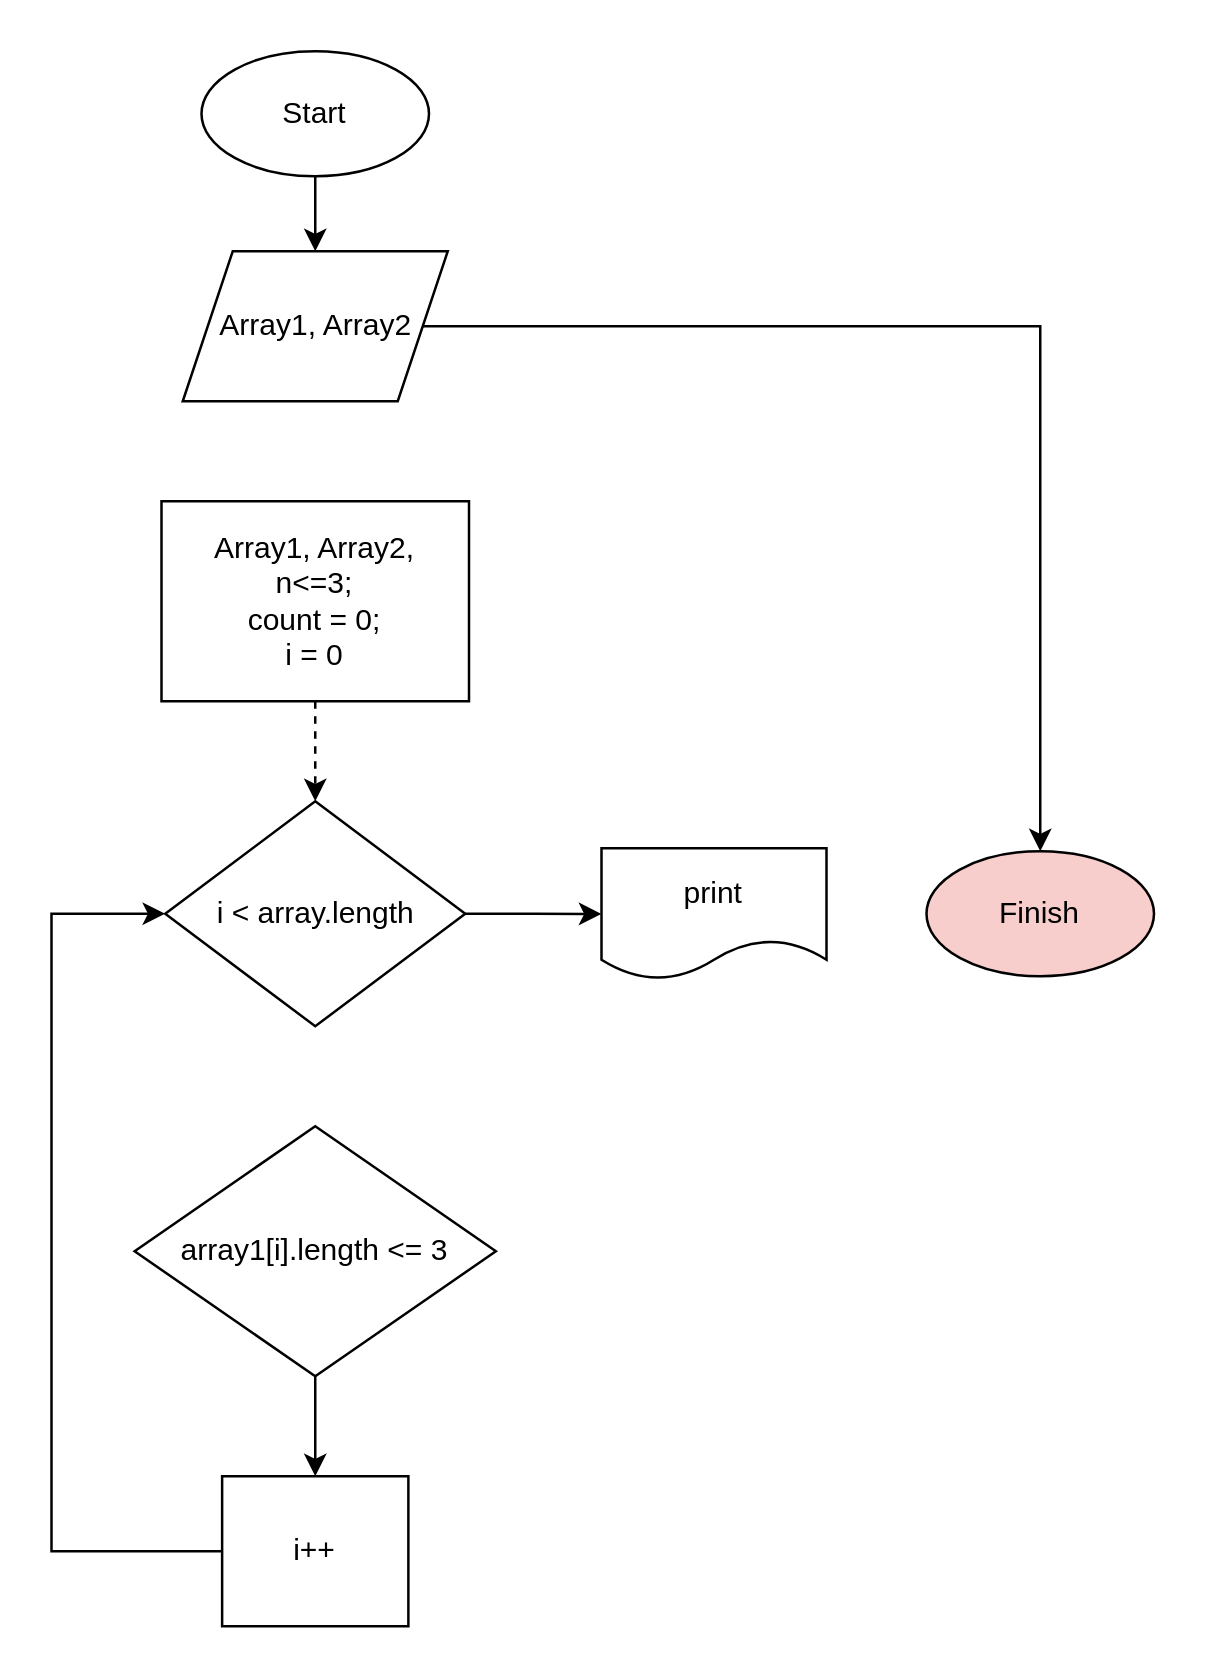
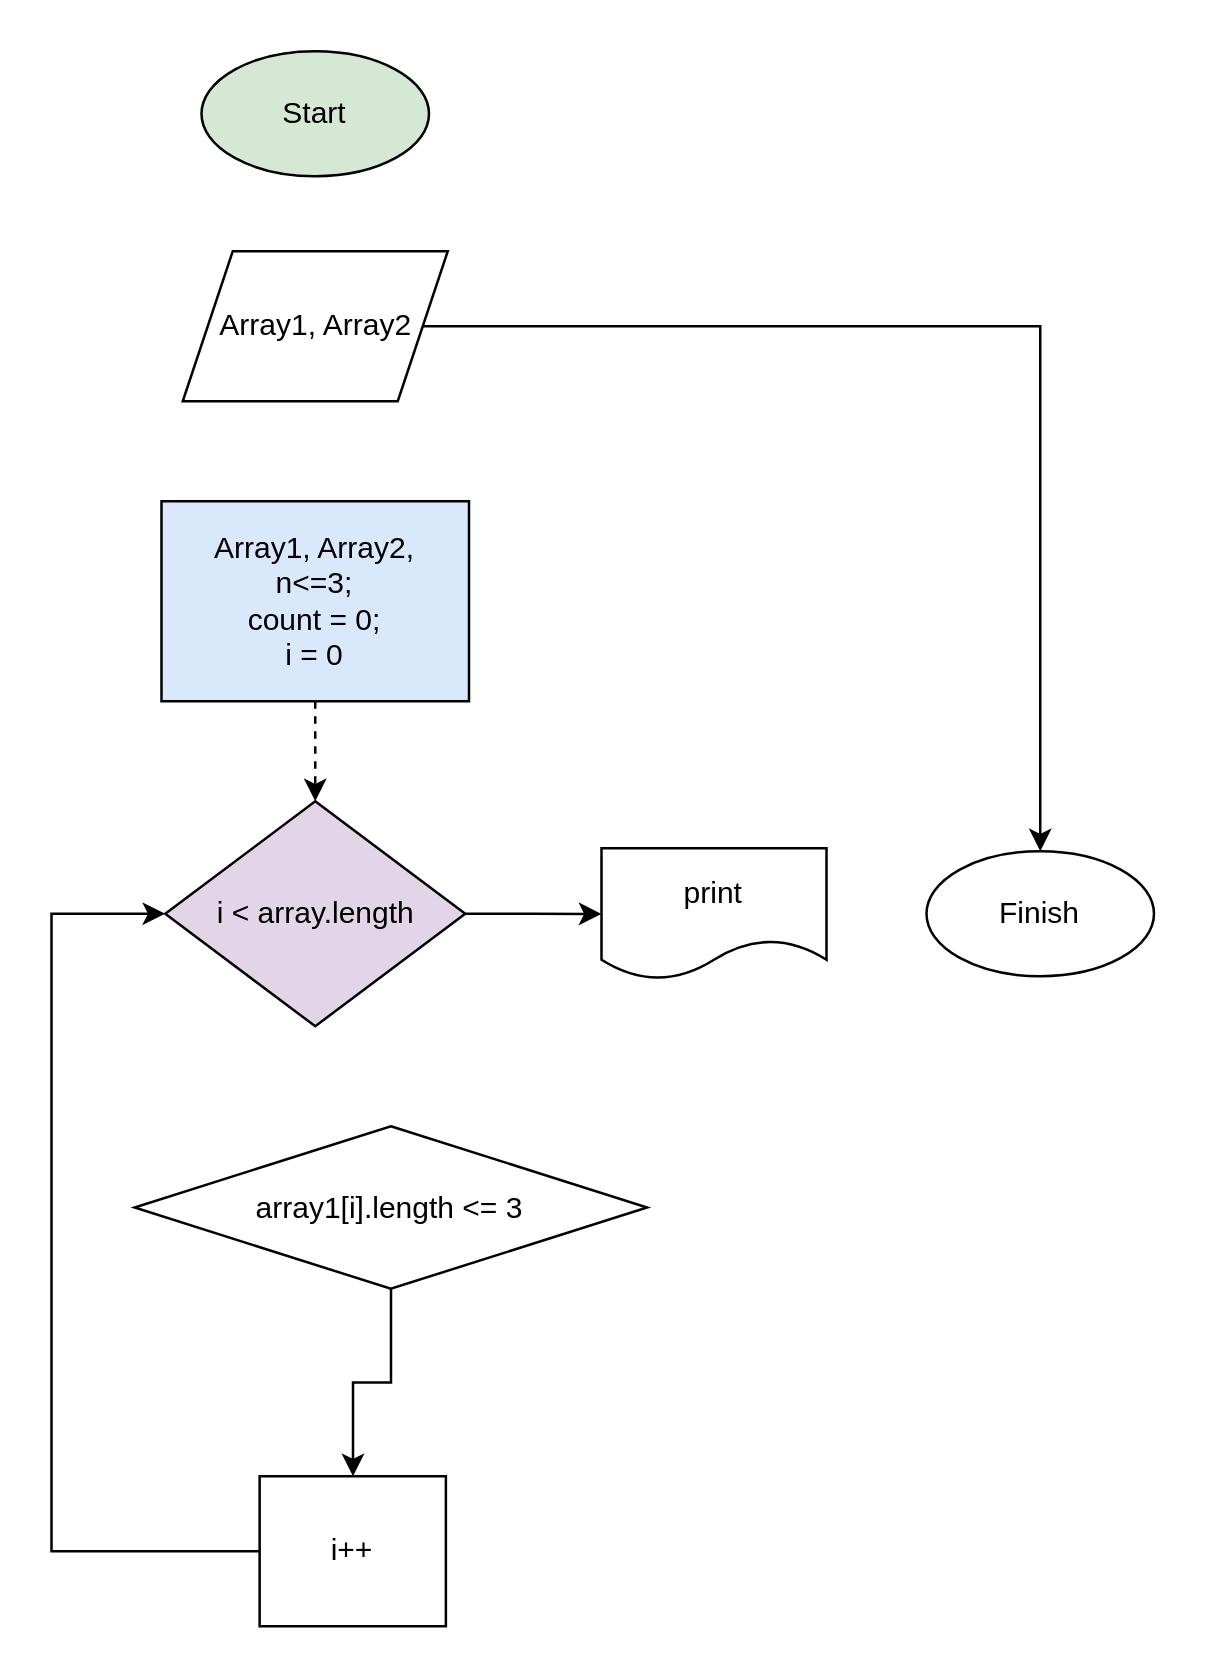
(315, 114) -> (315, 114)
(315, 222) -> none
(315, 601) -> (315, 601)
(315, 914) -> (315, 914)
(1040, 914) -> (1040, 914)
(315, 1251) -> (391, 1208)
(315, 1551) -> (353, 1551)
